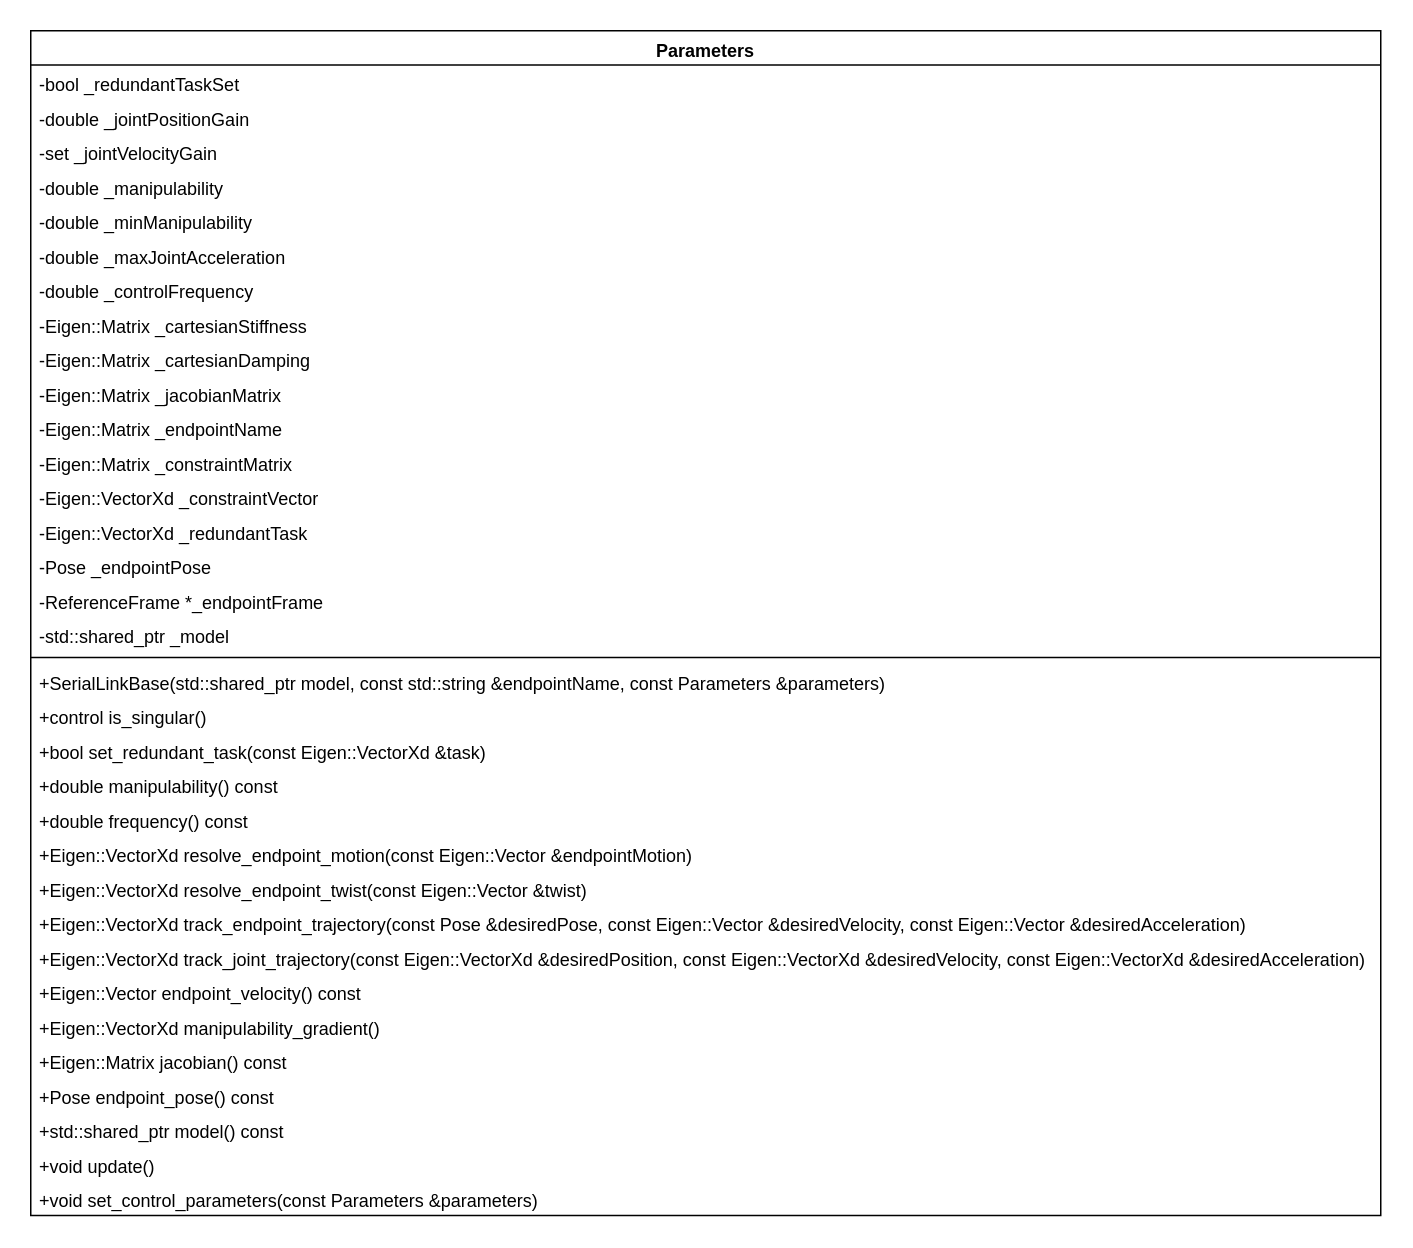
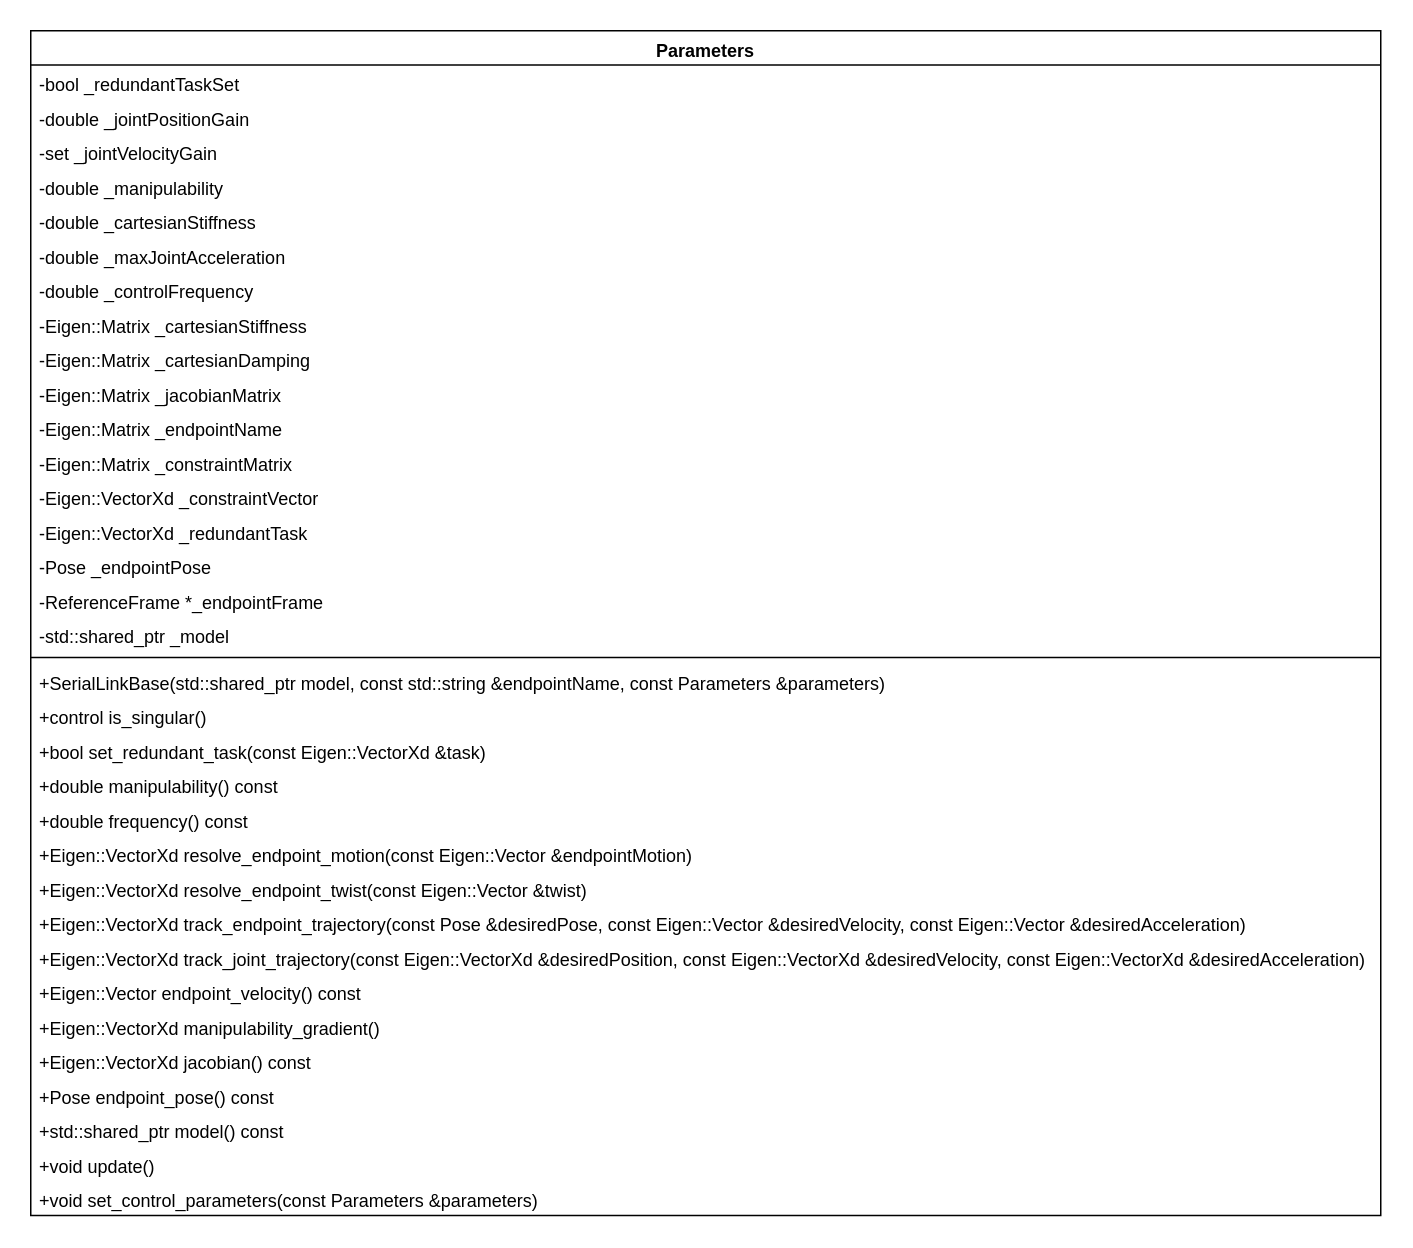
(151, 223) -> (166, 223)
(179, 1063) -> (191, 1063)
